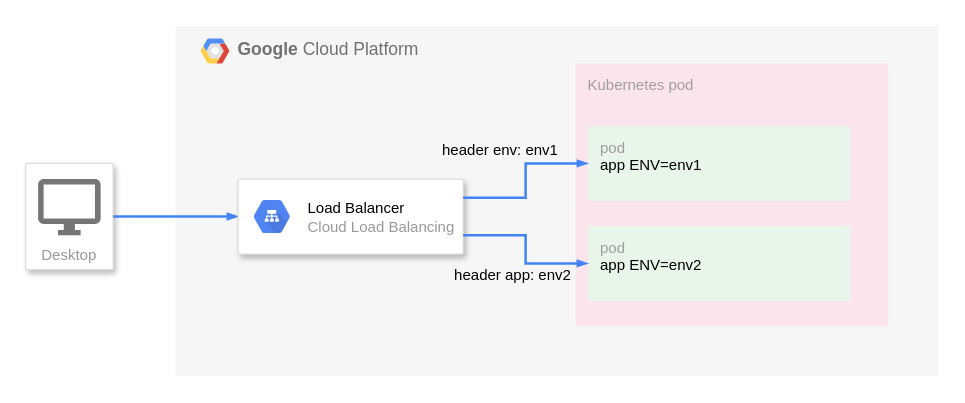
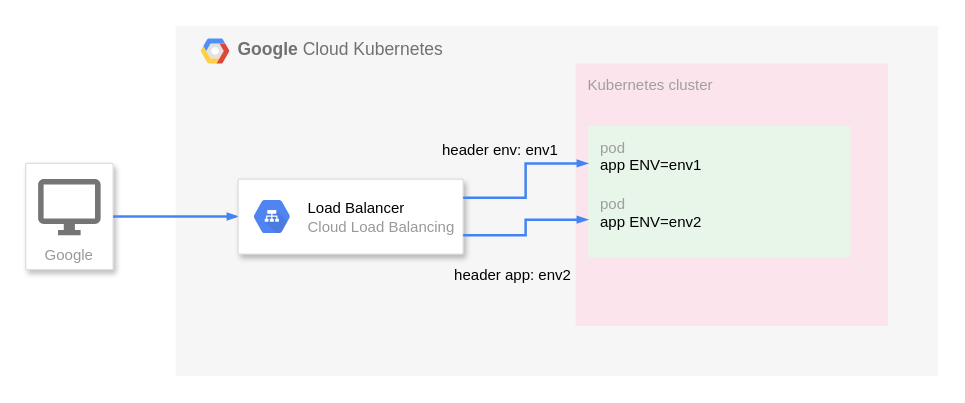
(330, 50) -> (342, 50)
(645, 86) -> (660, 86)
(69, 254) -> (69, 254)
(719, 263) -> (719, 219)
